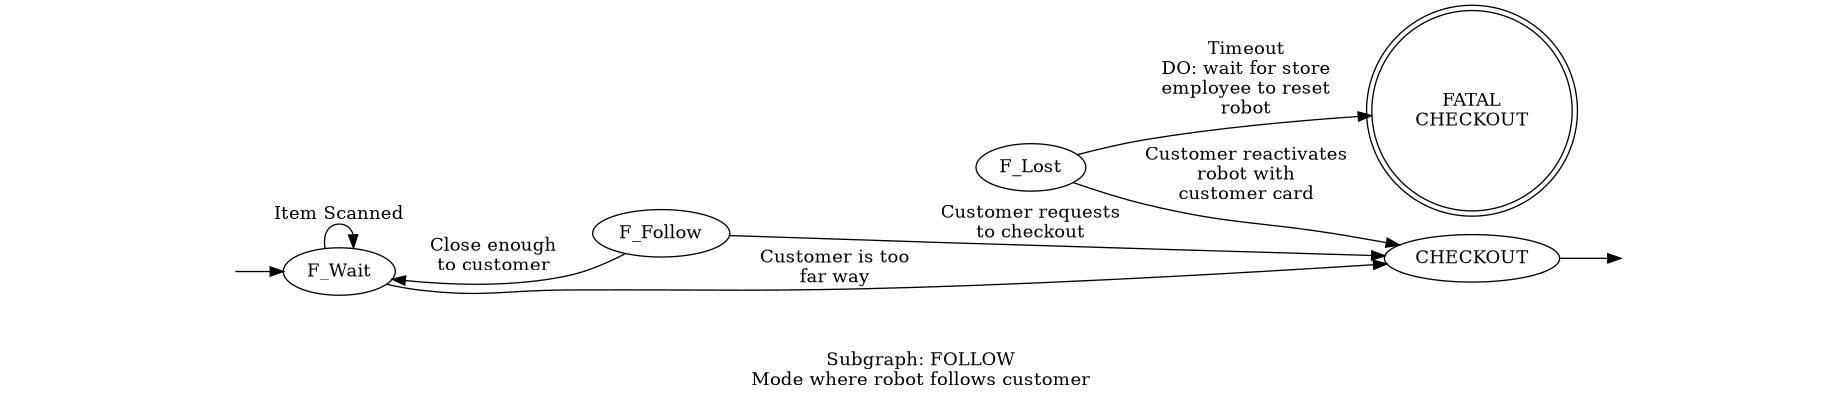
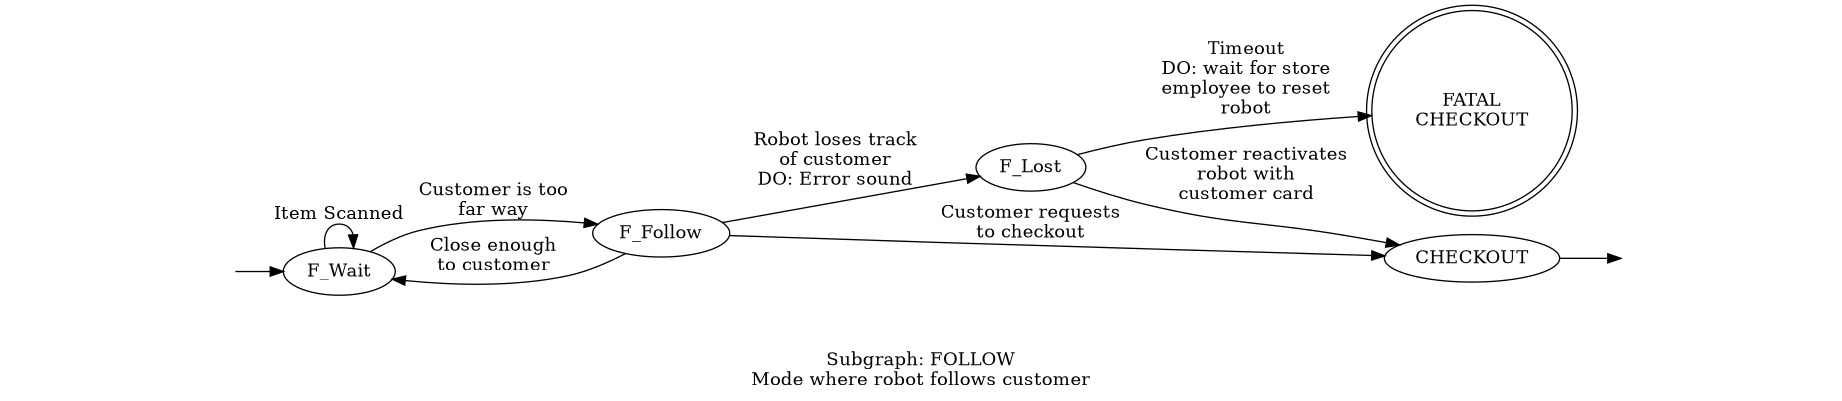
none -> (845, 201)
(880, 288) -> (475, 222)
